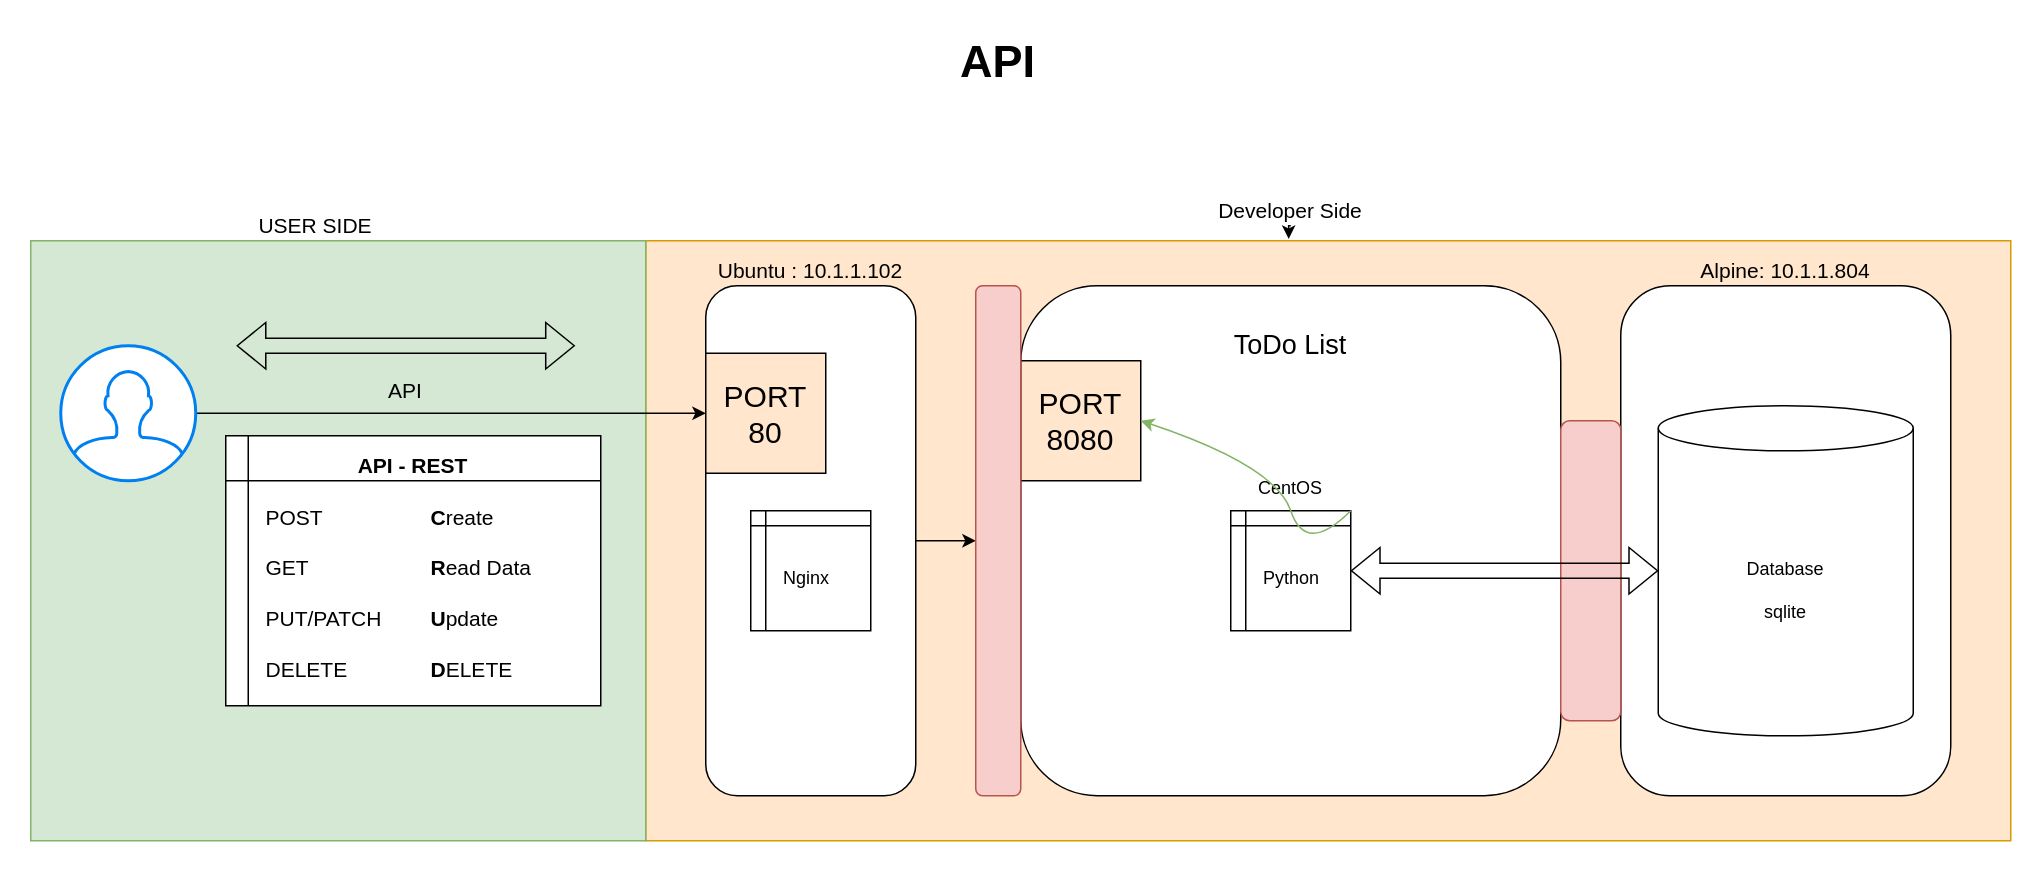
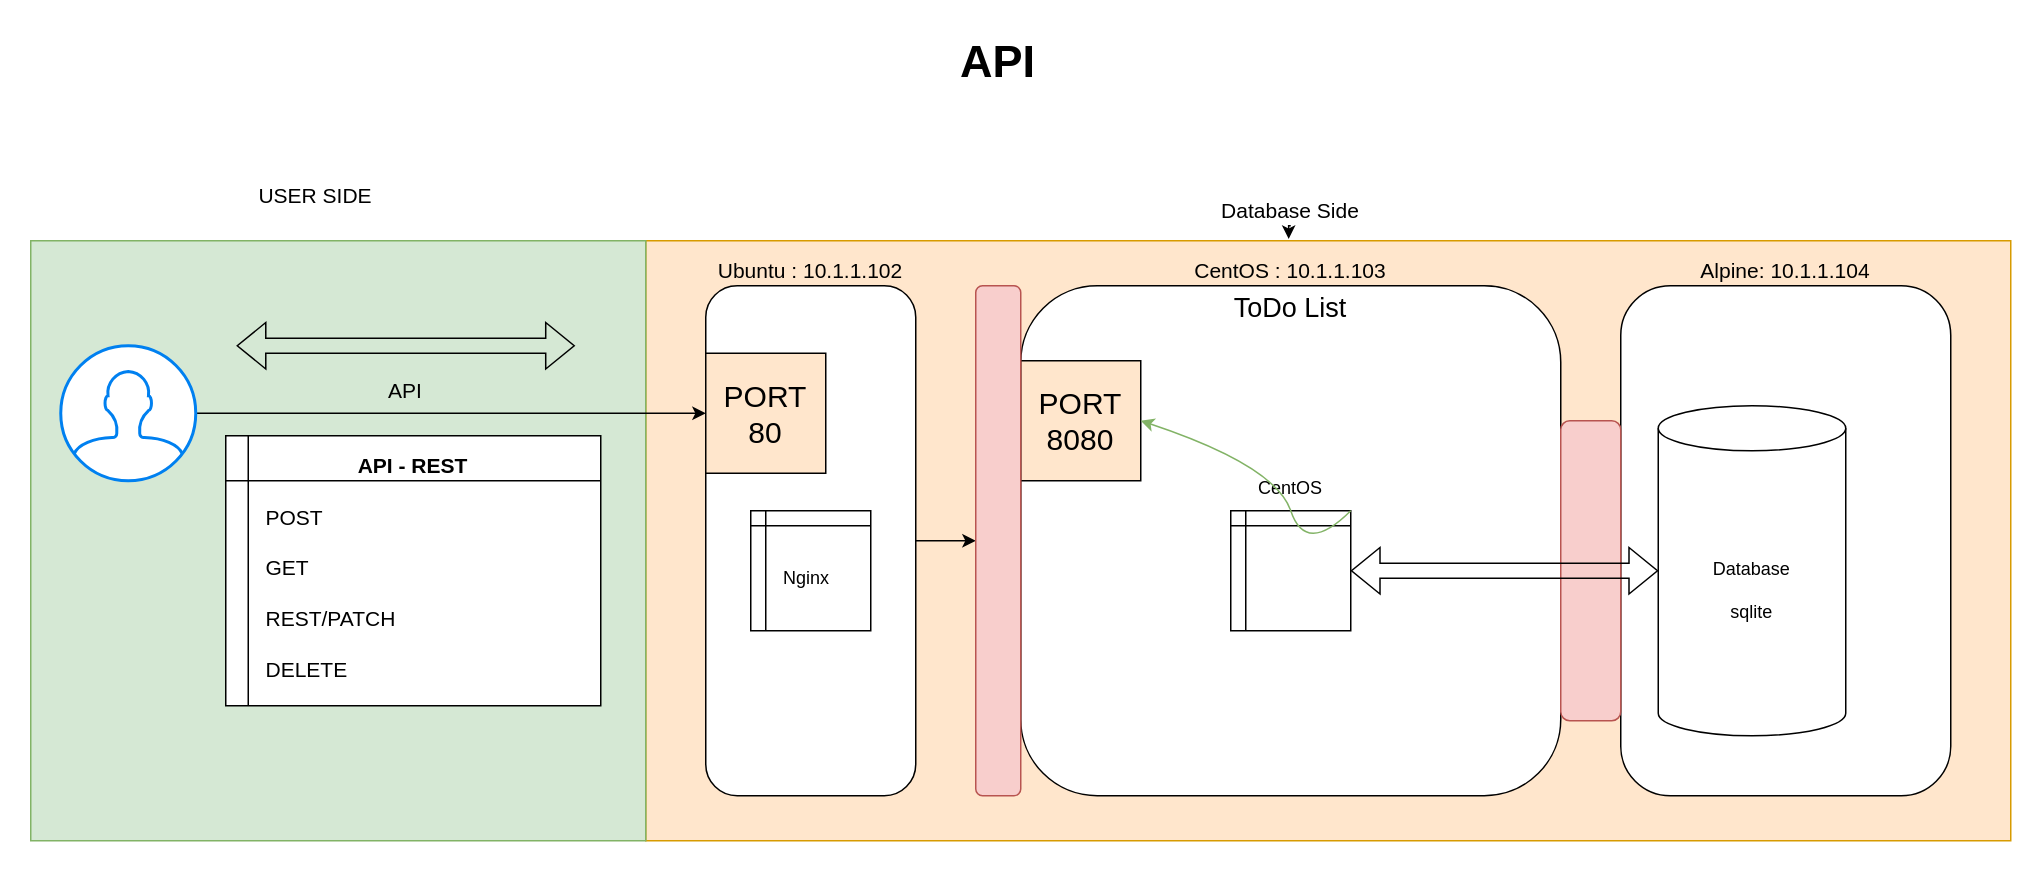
(1291, 211) -> (1291, 211)
(316, 226) -> (316, 196)
none -> (1291, 271)
(1786, 271) -> (1786, 271)
(1291, 346) -> (1291, 308)
(1786, 571) -> (1752, 571)
(1298, 578) -> none
(312, 593) -> (317, 593)
(488, 593) -> none
